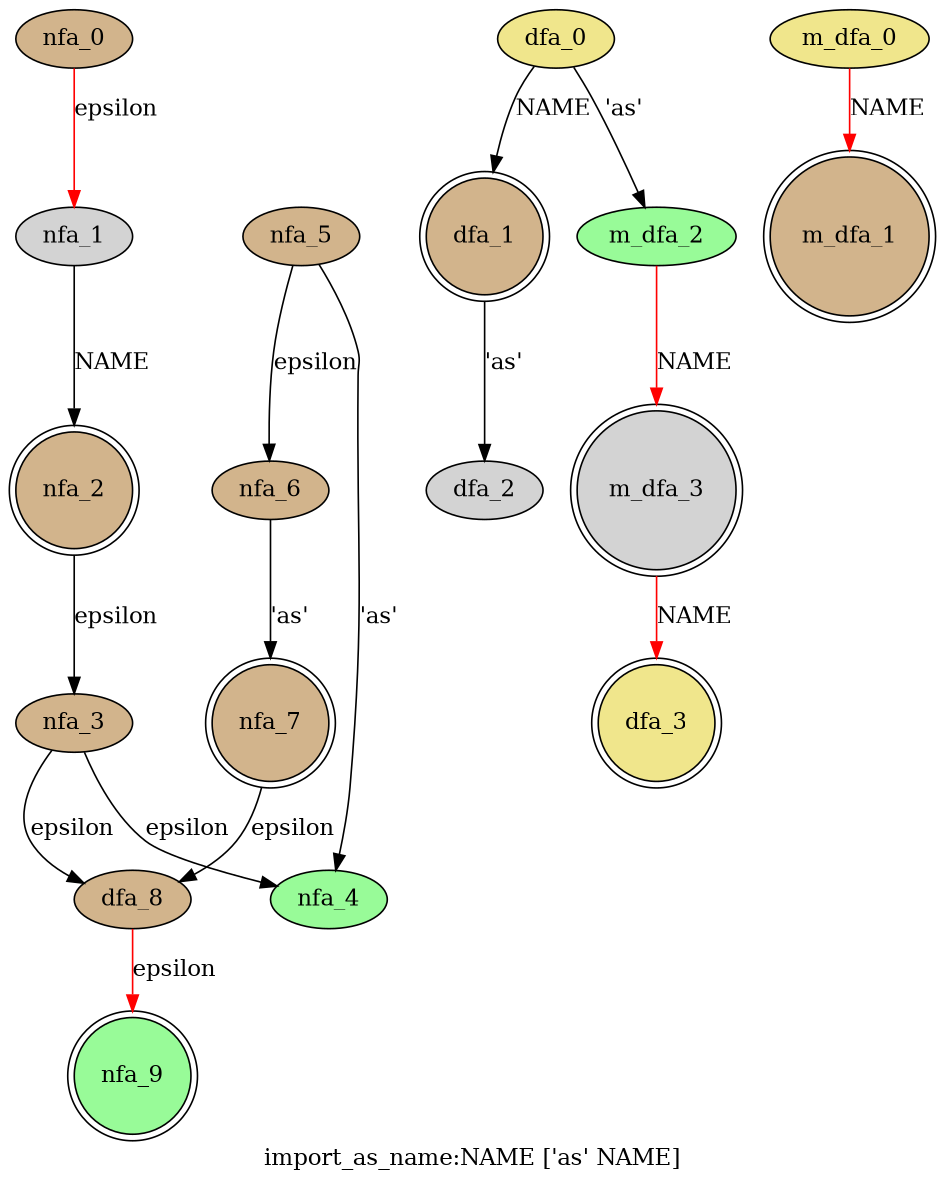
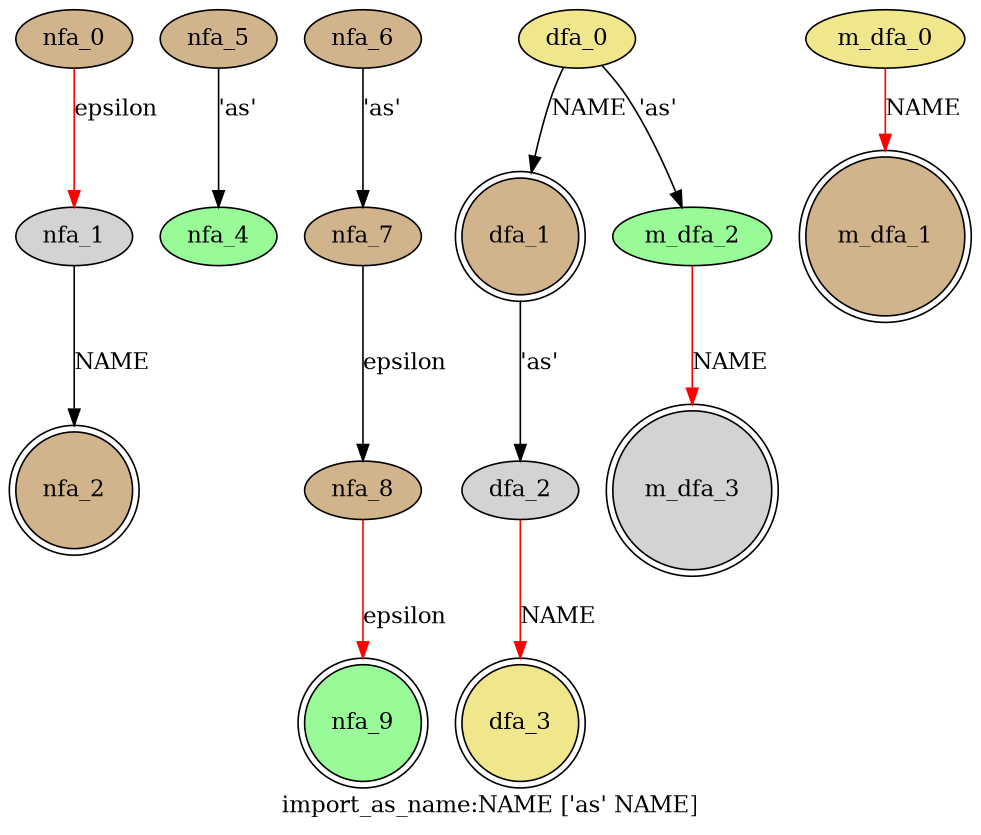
(273, 354) -> none
(657, 609) -> (520, 581)
(74, 723) -> none
(271, 723) -> (363, 236)
(133, 899) -> (363, 490)
